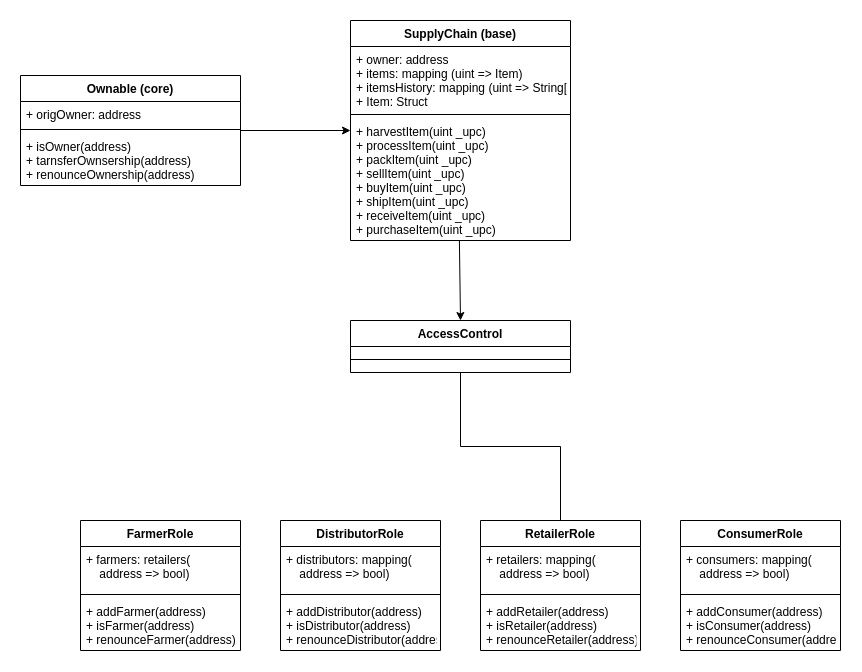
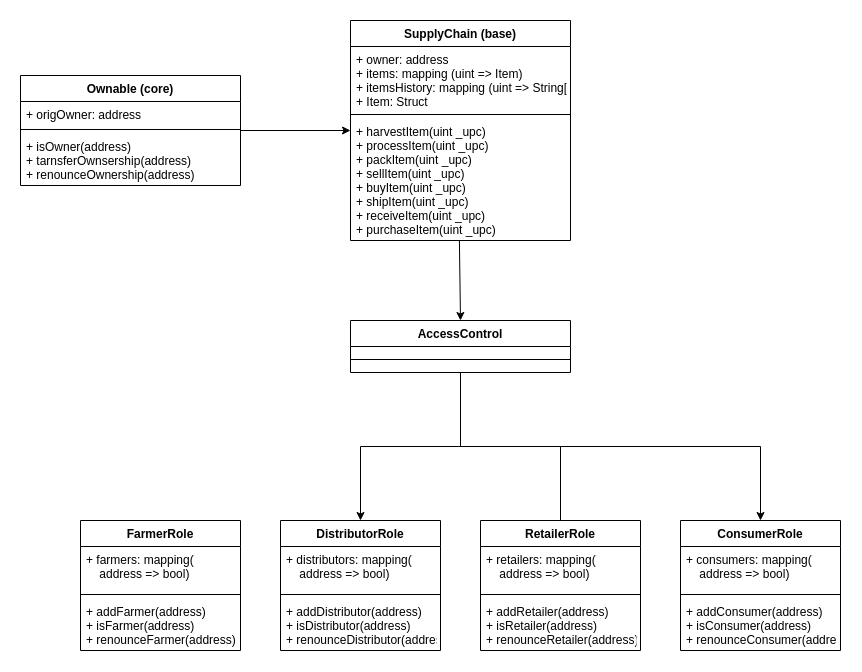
none -> (377, 447)
none -> (695, 447)
(149, 560) -> (144, 560)
